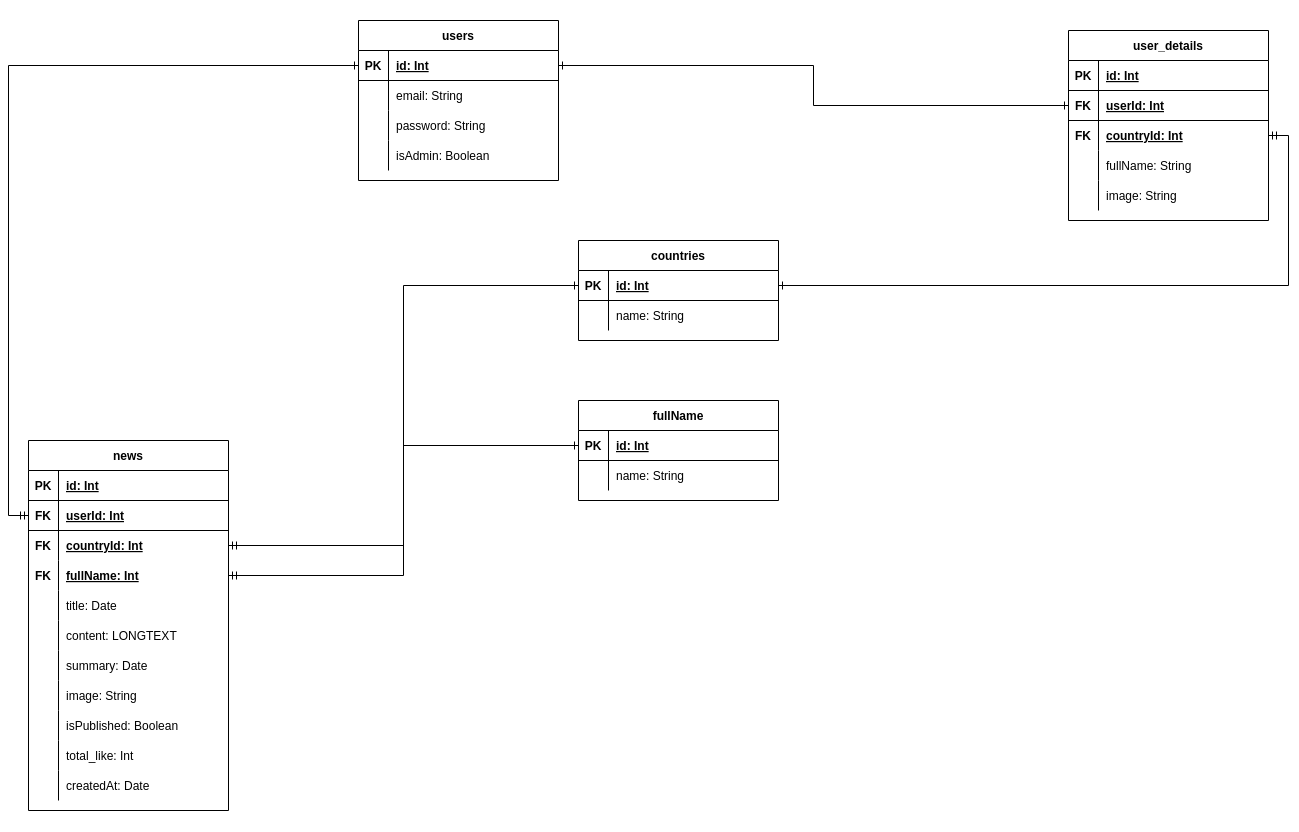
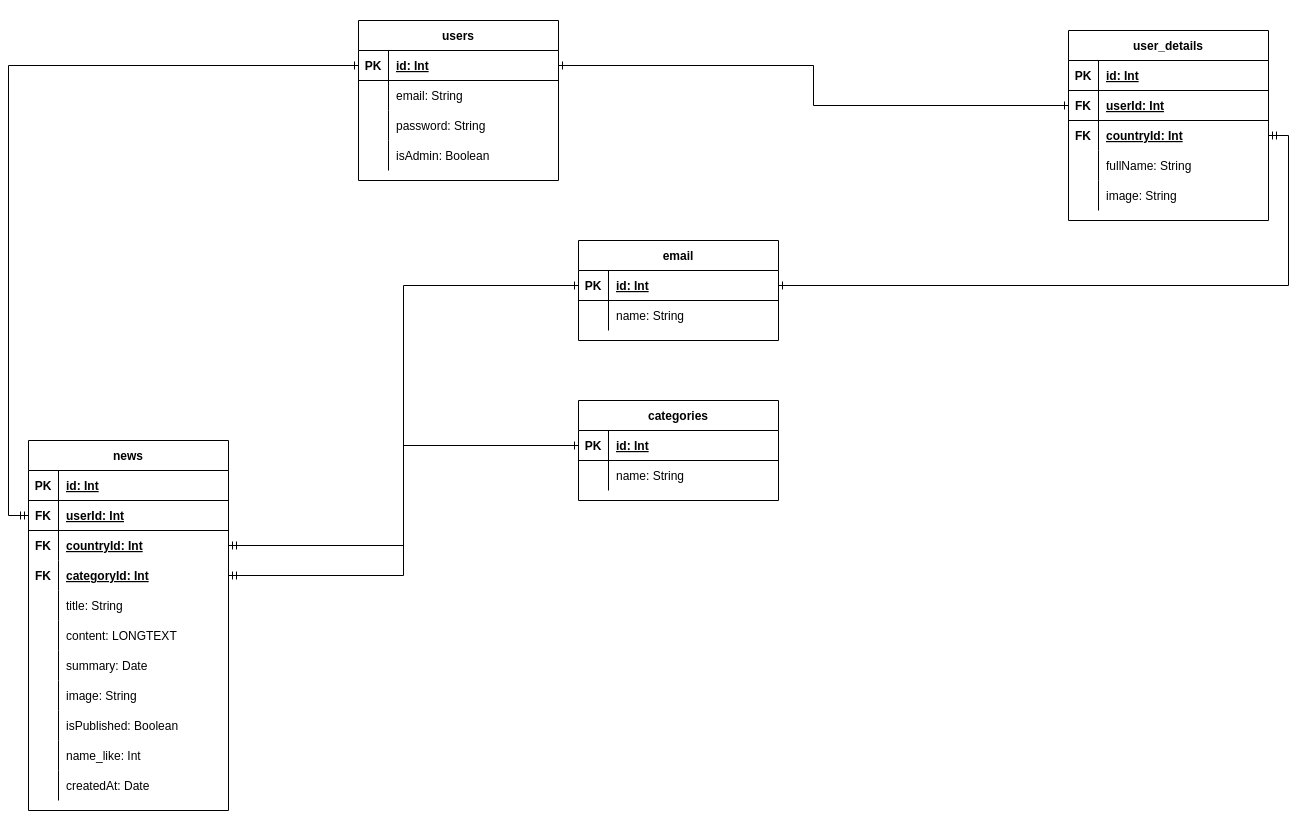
(678, 256) -> (678, 256)
(678, 416) -> (678, 416)
(103, 576) -> (113, 576)
(97, 606) -> (102, 606)
(109, 756) -> (107, 756)
